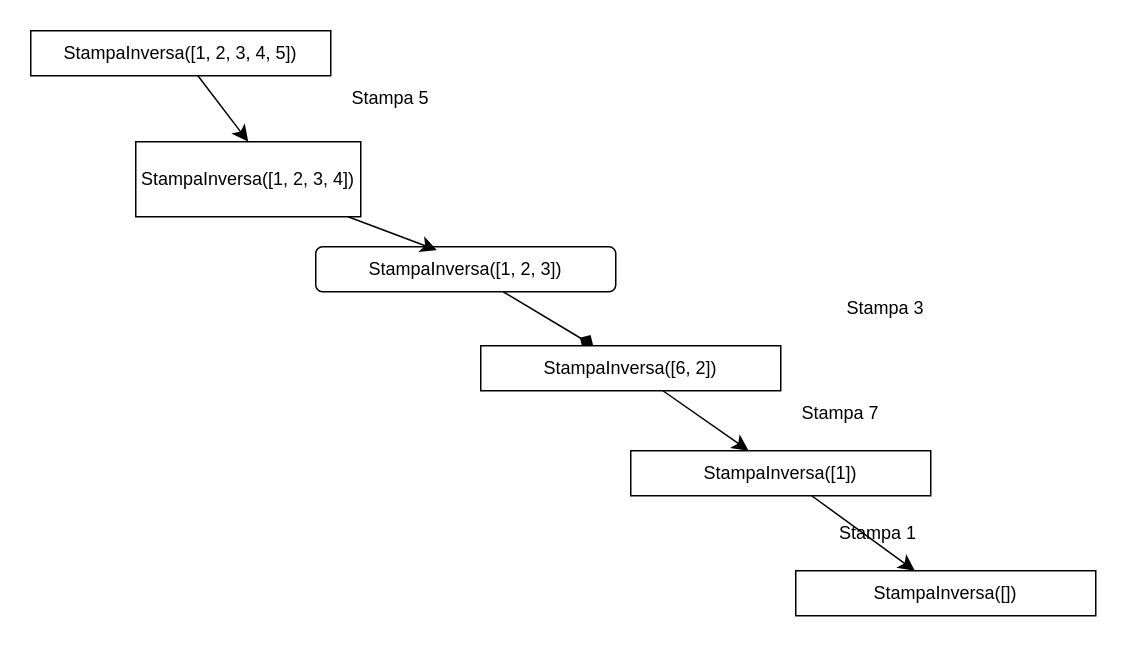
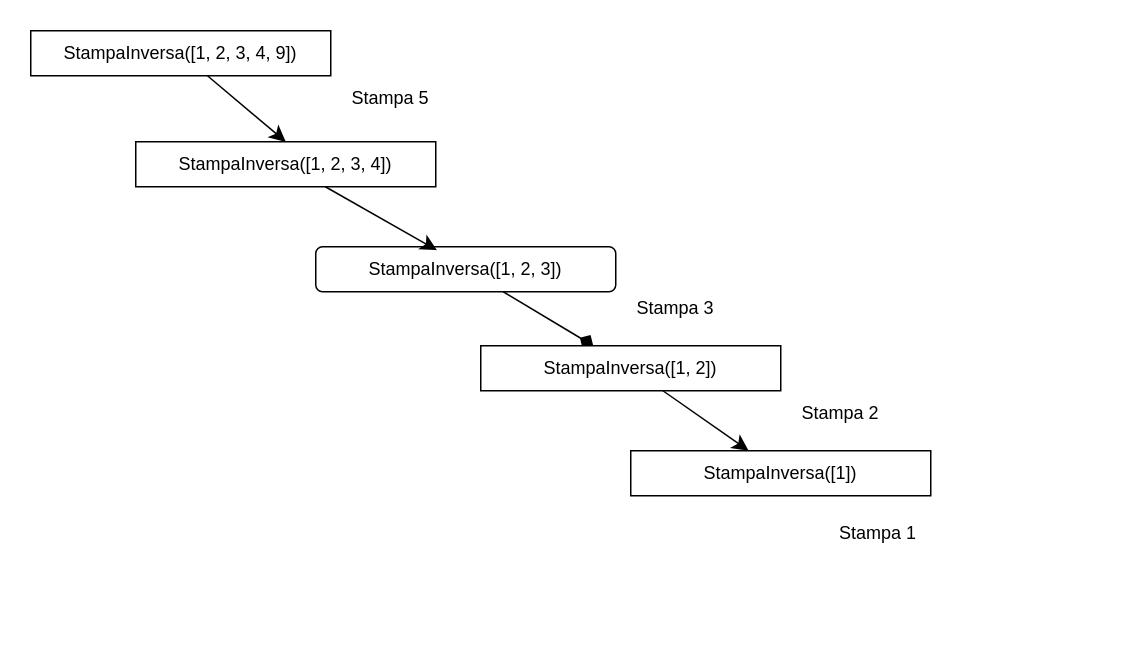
(181, 53) -> (181, 53)
(248, 179) -> (286, 164)
(886, 308) -> (676, 308)
(631, 368) -> (631, 368)
(841, 413) -> (841, 413)
(858, 530) -> none
(946, 593) -> none
